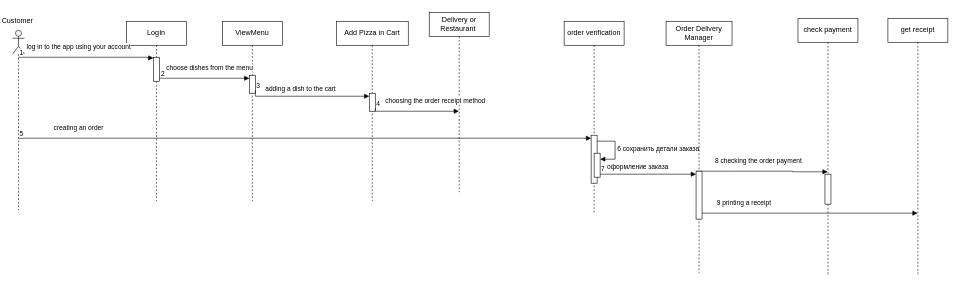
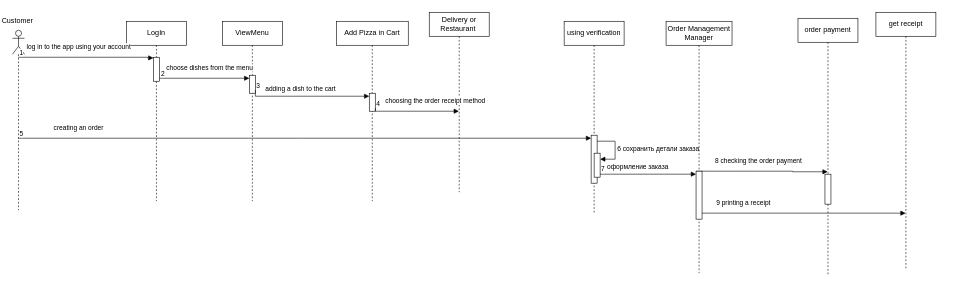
(828, 30) -> (828, 30)
(594, 33) -> (594, 33)
(699, 33) -> (699, 33)
(918, 147) -> (906, 141)
